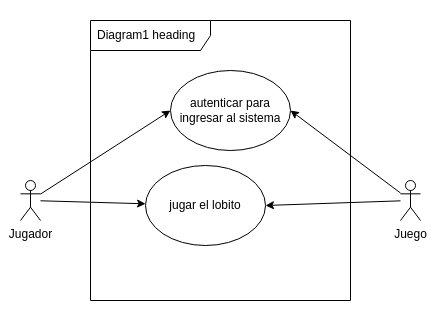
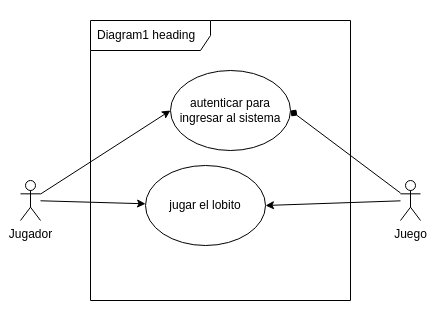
(296, 115) -> (297, 116)
